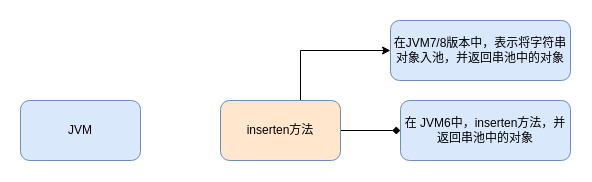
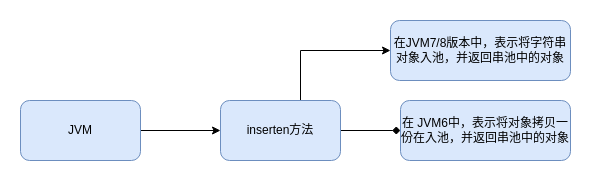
none -> (177, 131)
(281, 131) -> (281, 131)
(486, 131) -> (486, 131)
